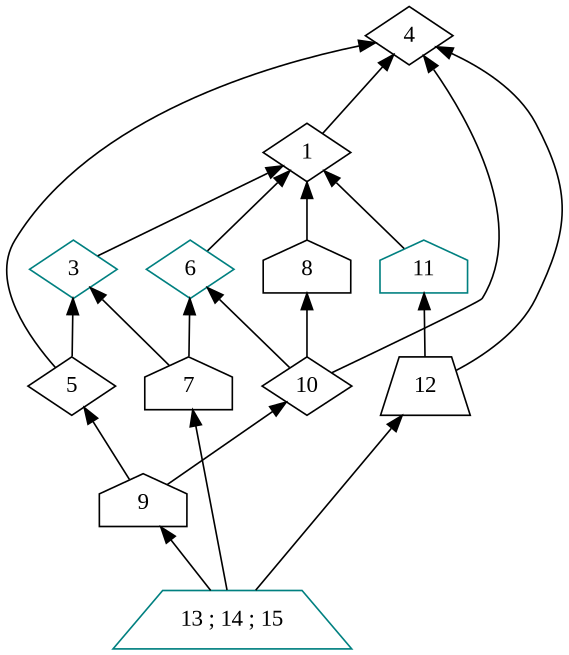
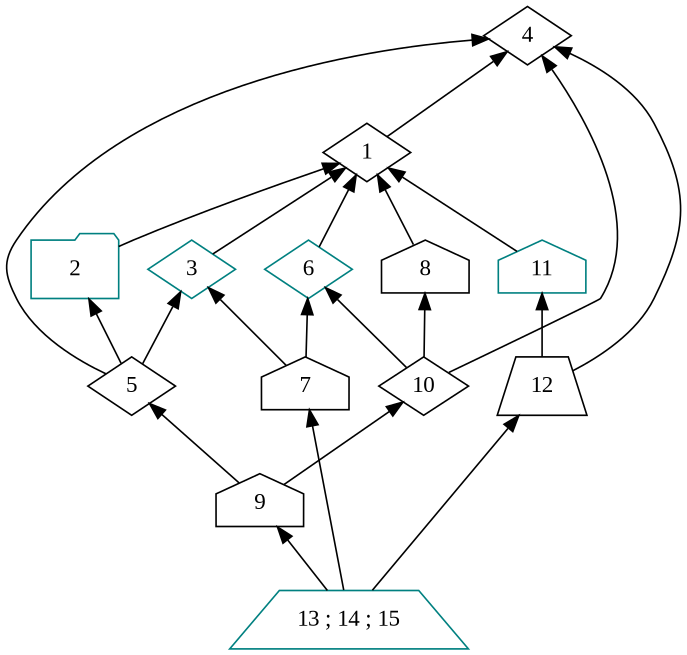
none -> (75, 269)
